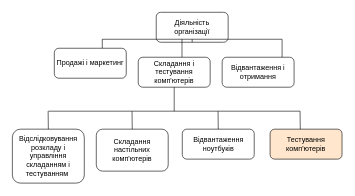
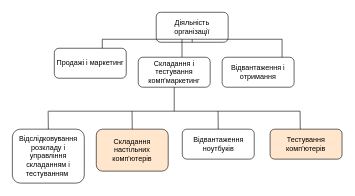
(174, 72) -> (174, 72)
(132, 150) -> (132, 150)
